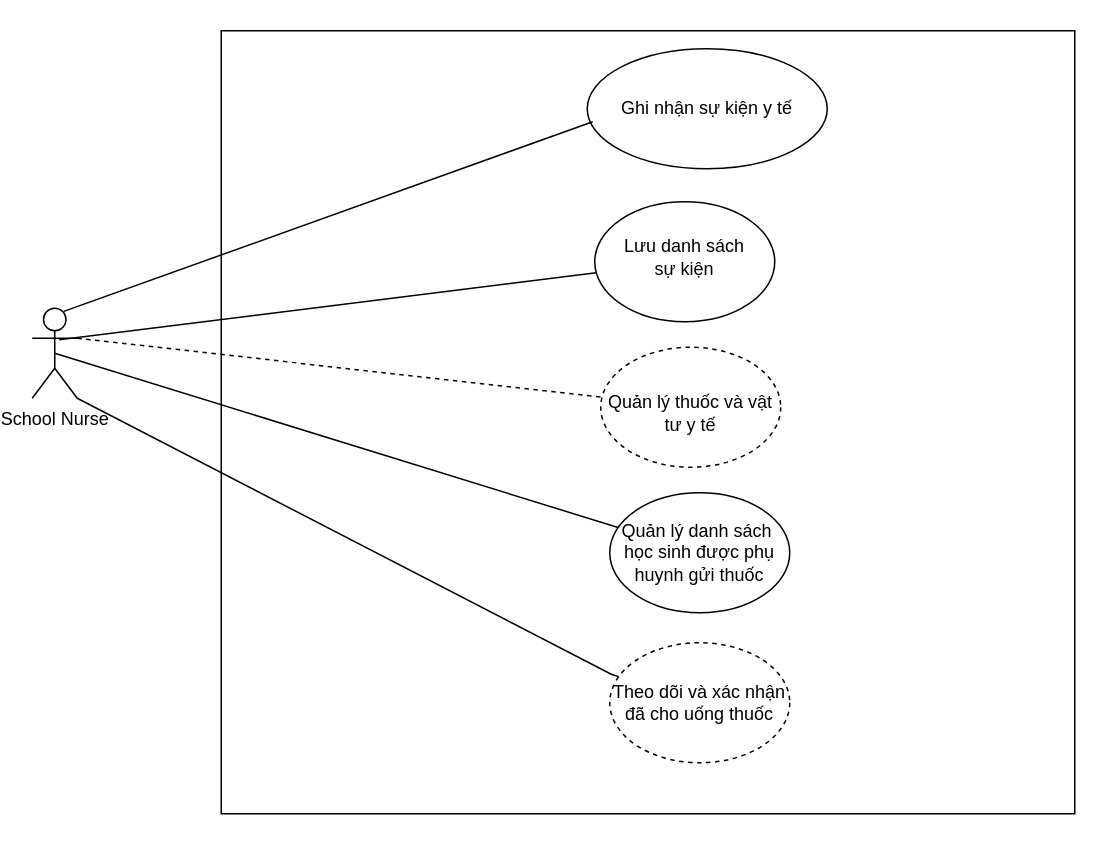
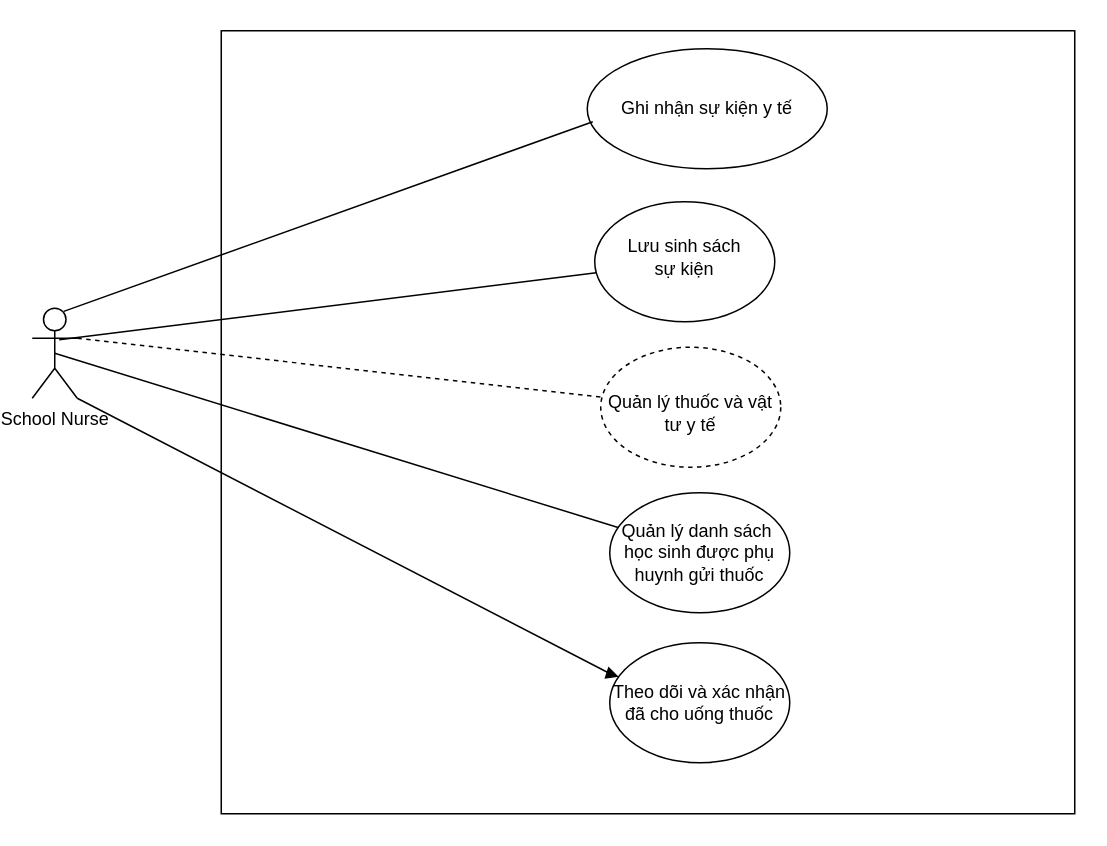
(685, 262) -> (685, 262)
(610, 674) -> (609, 673)
(700, 703) -> (700, 703)
